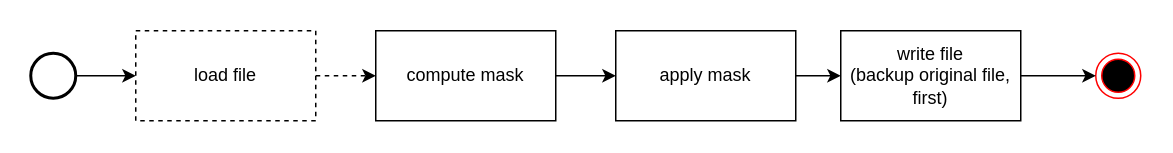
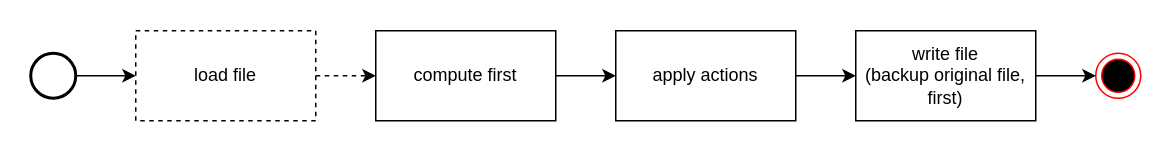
(466, 76) -> (466, 76)
(706, 76) -> (706, 76)
(931, 76) -> (946, 76)
